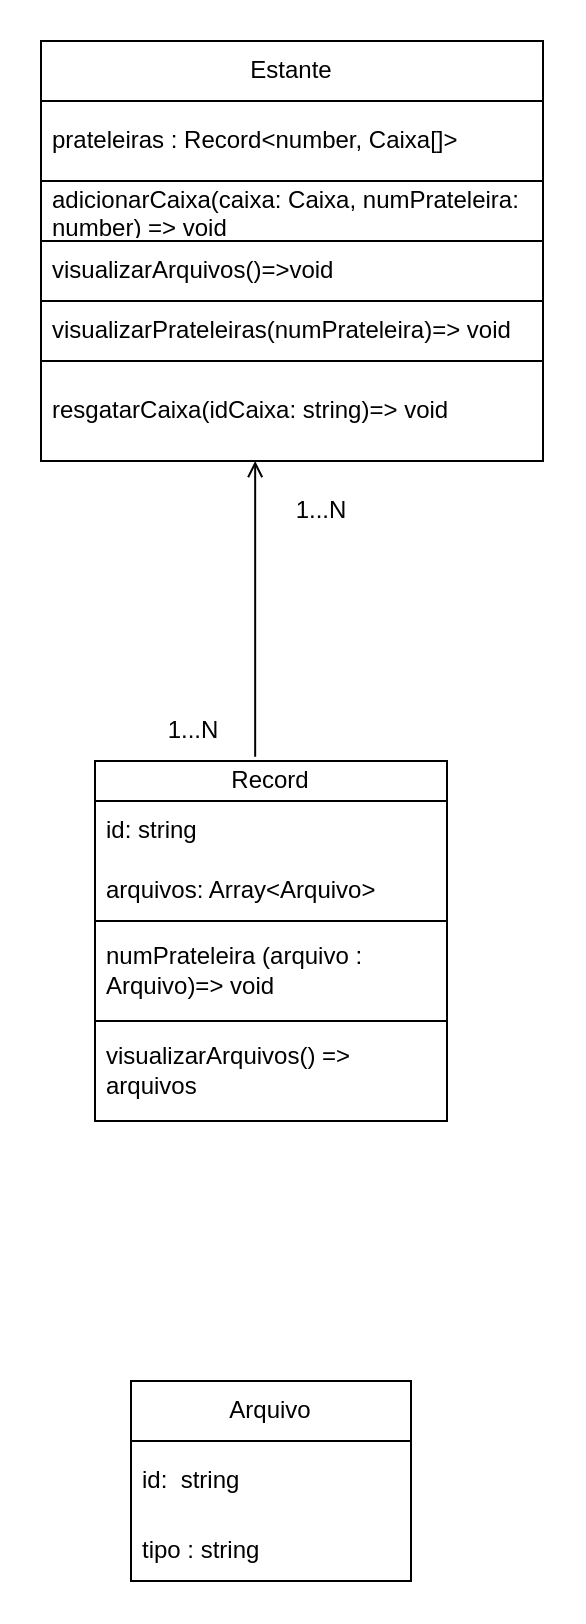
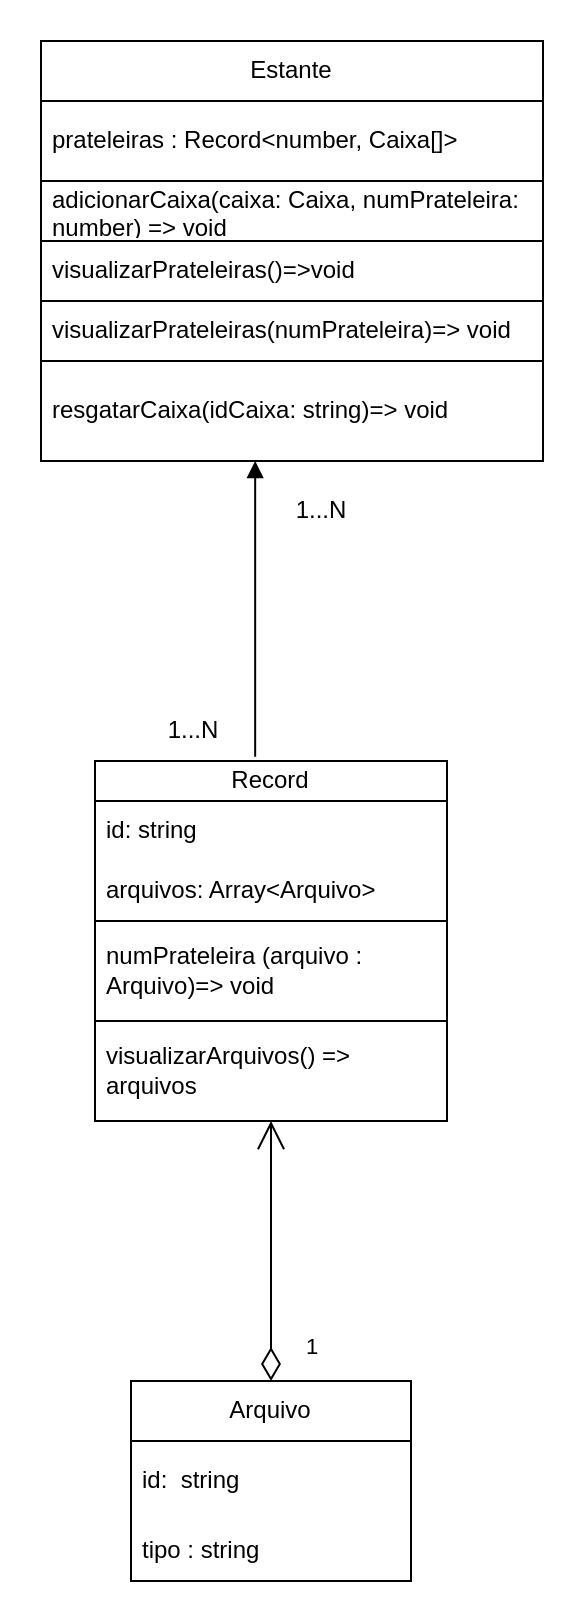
(212, 271) -> (229, 271)
(255, 473) -> (255, 478)
none -> (271, 1238)
